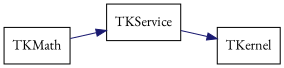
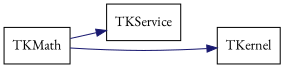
(194, 34) -> (138, 50)
